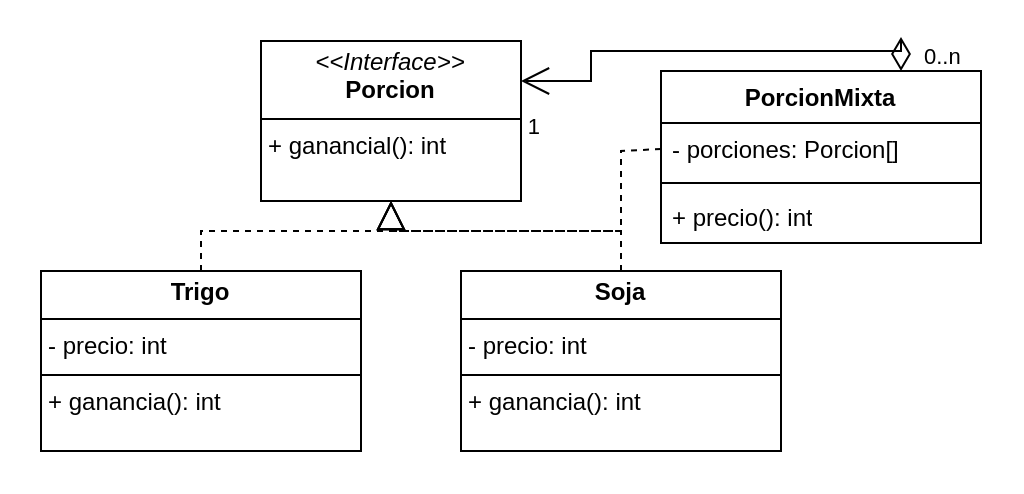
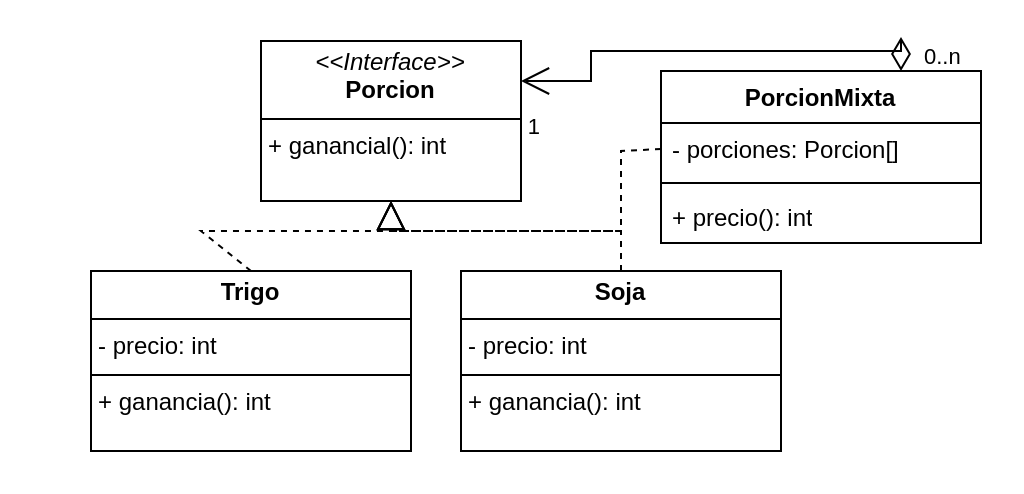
(201, 361) -> (251, 361)
